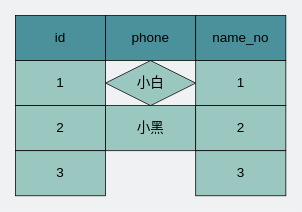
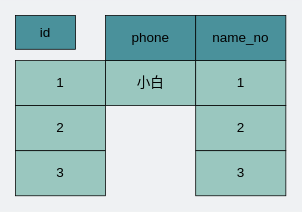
(60, 38) -> (45, 32)
(150, 83) -> (150, 83)
(150, 128) -> none
